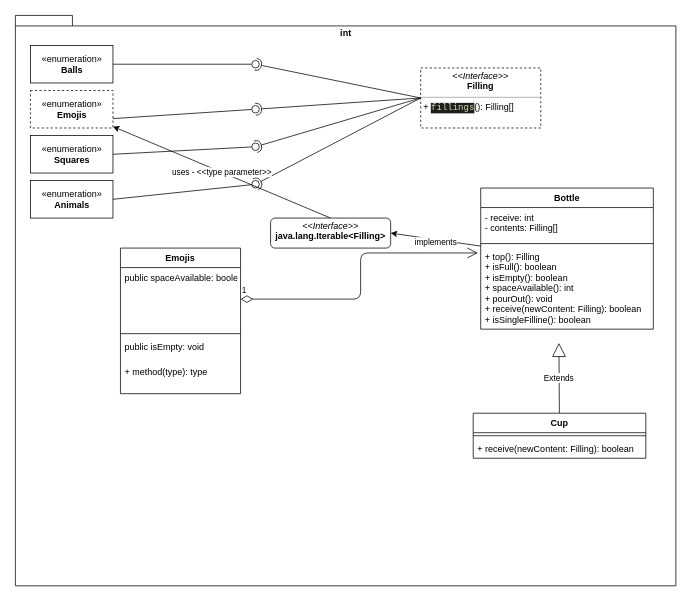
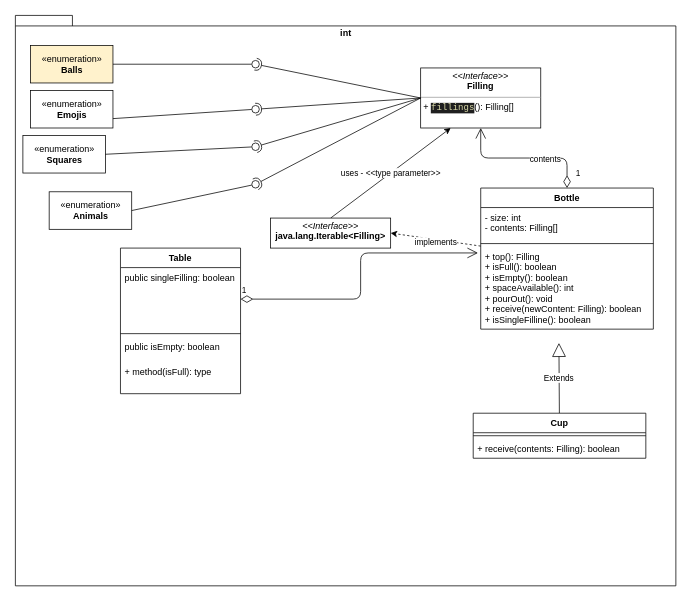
(72, 64) -> (72, 64)
(480, 98) -> (480, 98)
(72, 109) -> (72, 109)
(72, 154) -> (64, 154)
none -> (554, 158)
(224, 173) -> (388, 175)
(72, 199) -> (90, 210)
(514, 218) -> (506, 218)
(330, 233) -> (330, 233)
(467, 244) -> (467, 244)
(180, 258) -> (180, 258)
(190, 278) -> (184, 278)
(167, 347) -> (174, 347)
(171, 372) -> (173, 372)
(562, 449) -> (557, 449)
